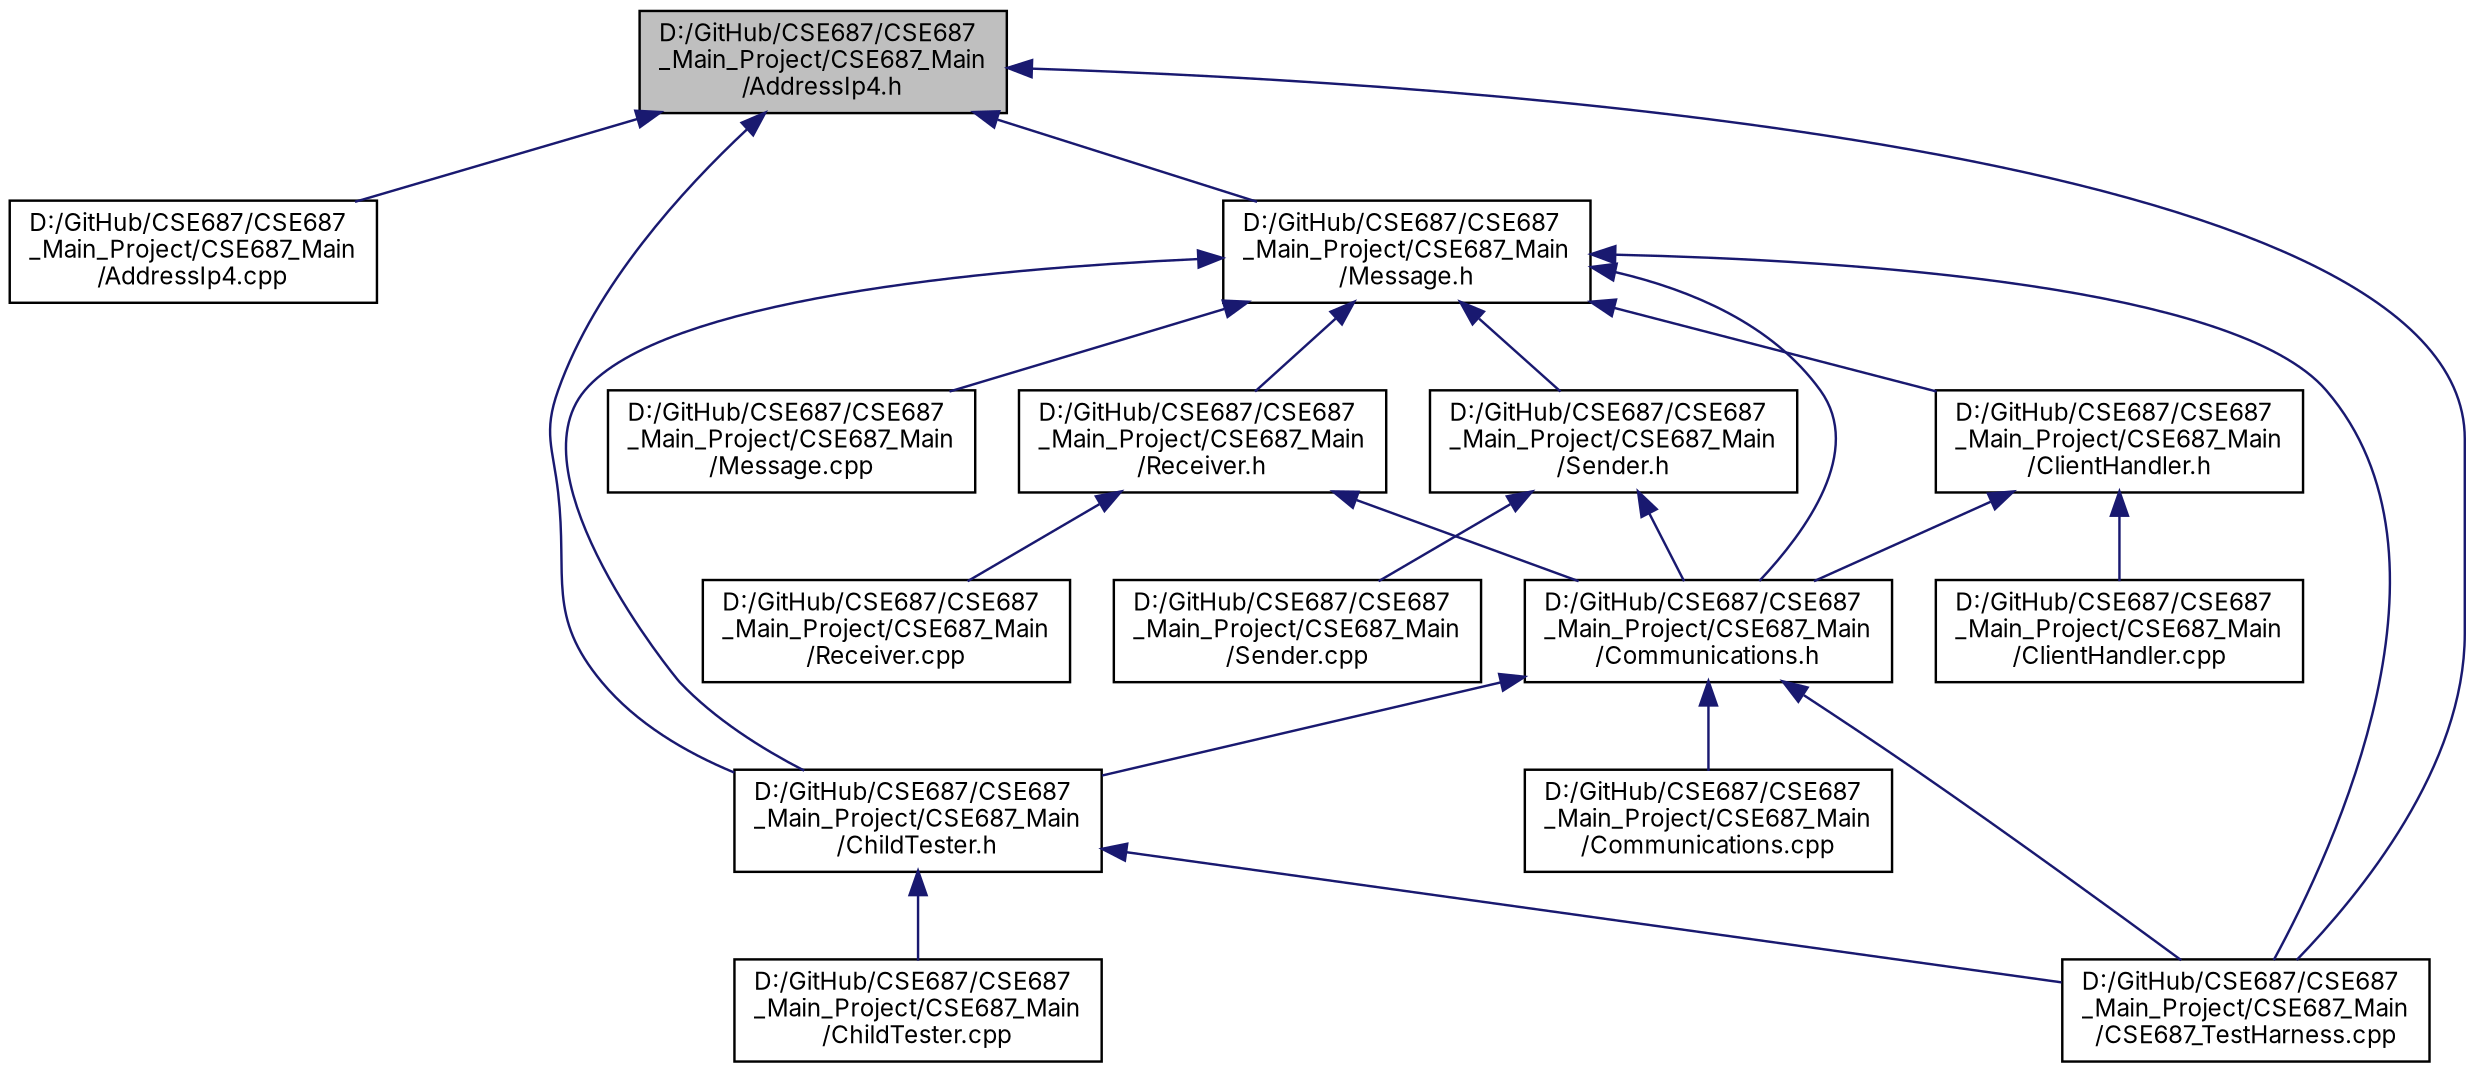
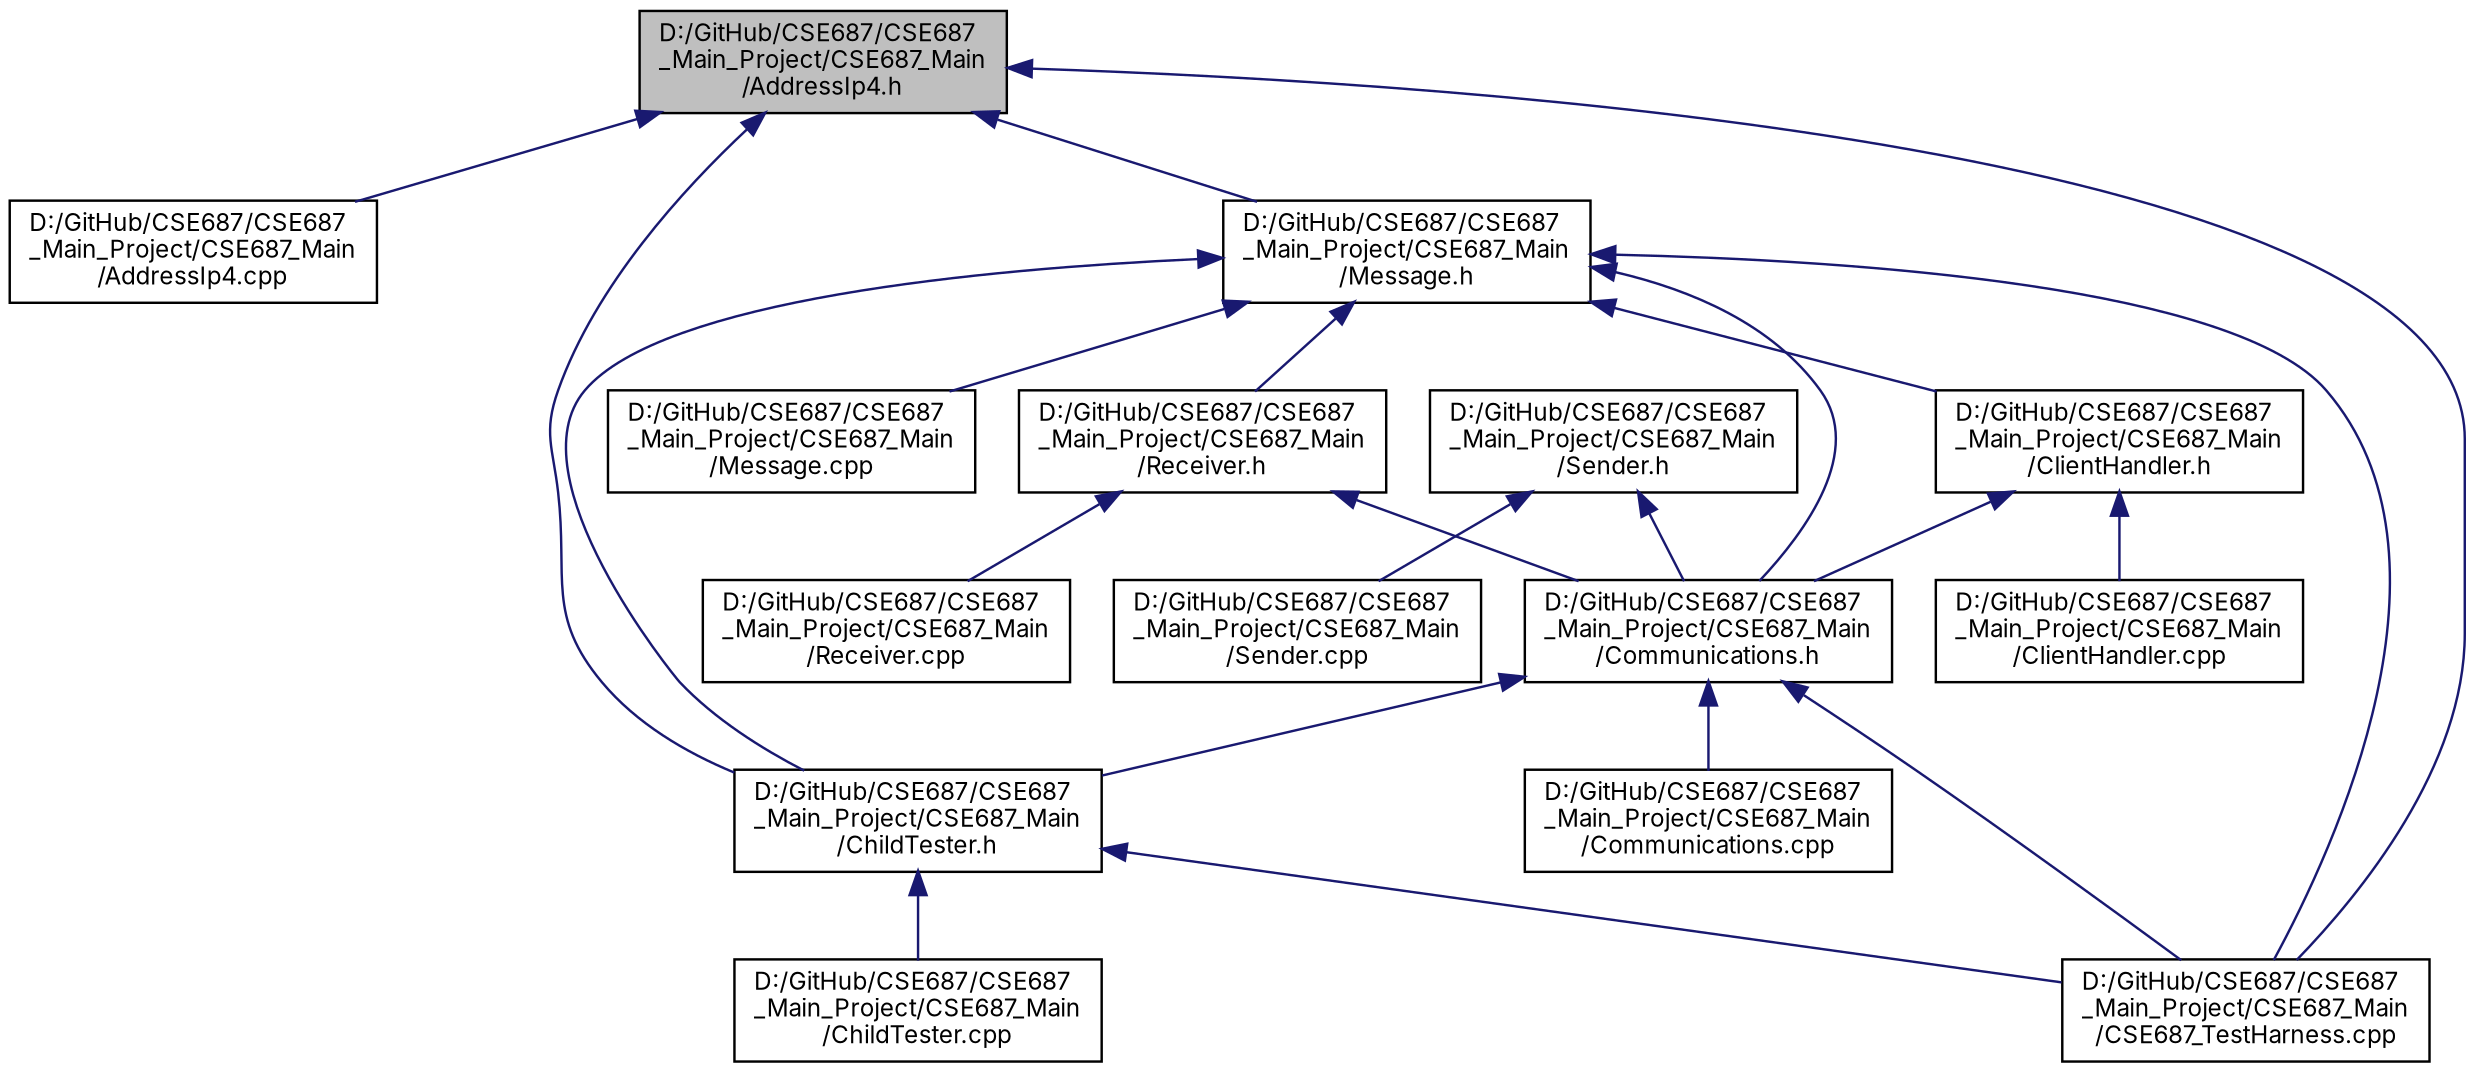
(1520, 355) -> none
